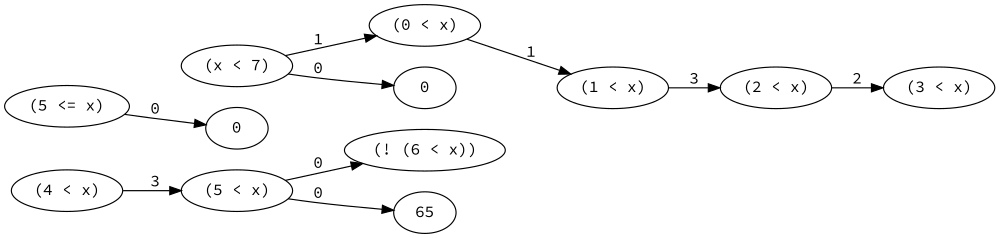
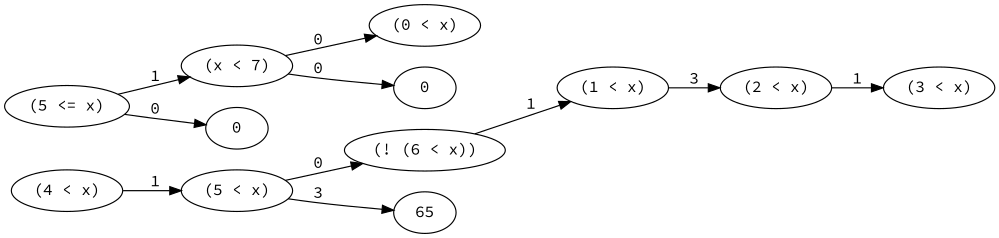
(319, 40) -> (319, 40)
(513, 55) -> (517, 120)
(858, 79) -> (858, 79)
none -> (148, 87)
(155, 182) -> (155, 182)
(319, 194) -> (319, 194)
